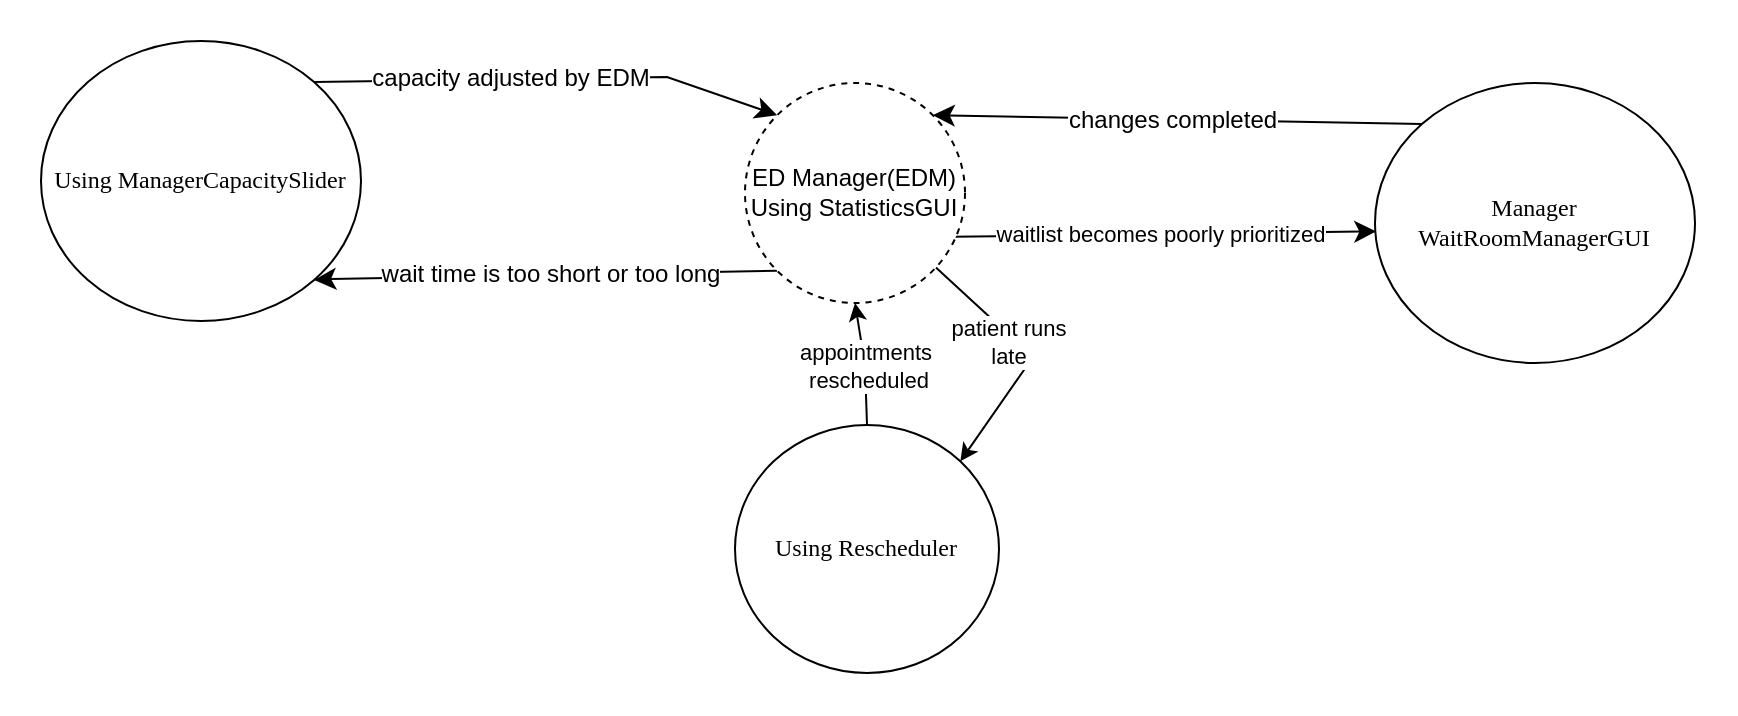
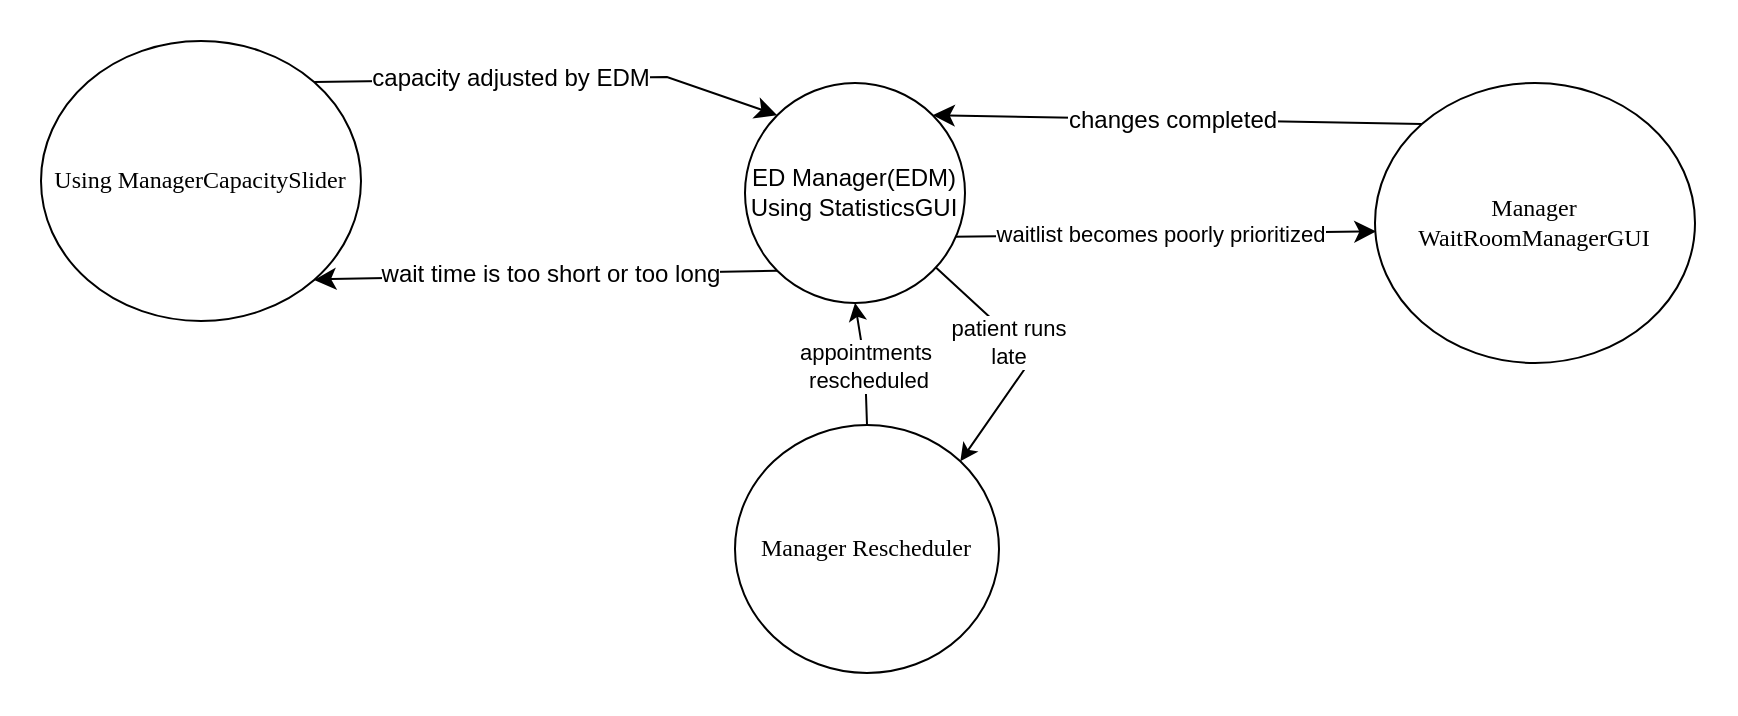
(855, 193) -> (855, 193)
(867, 549) -> (867, 549)
